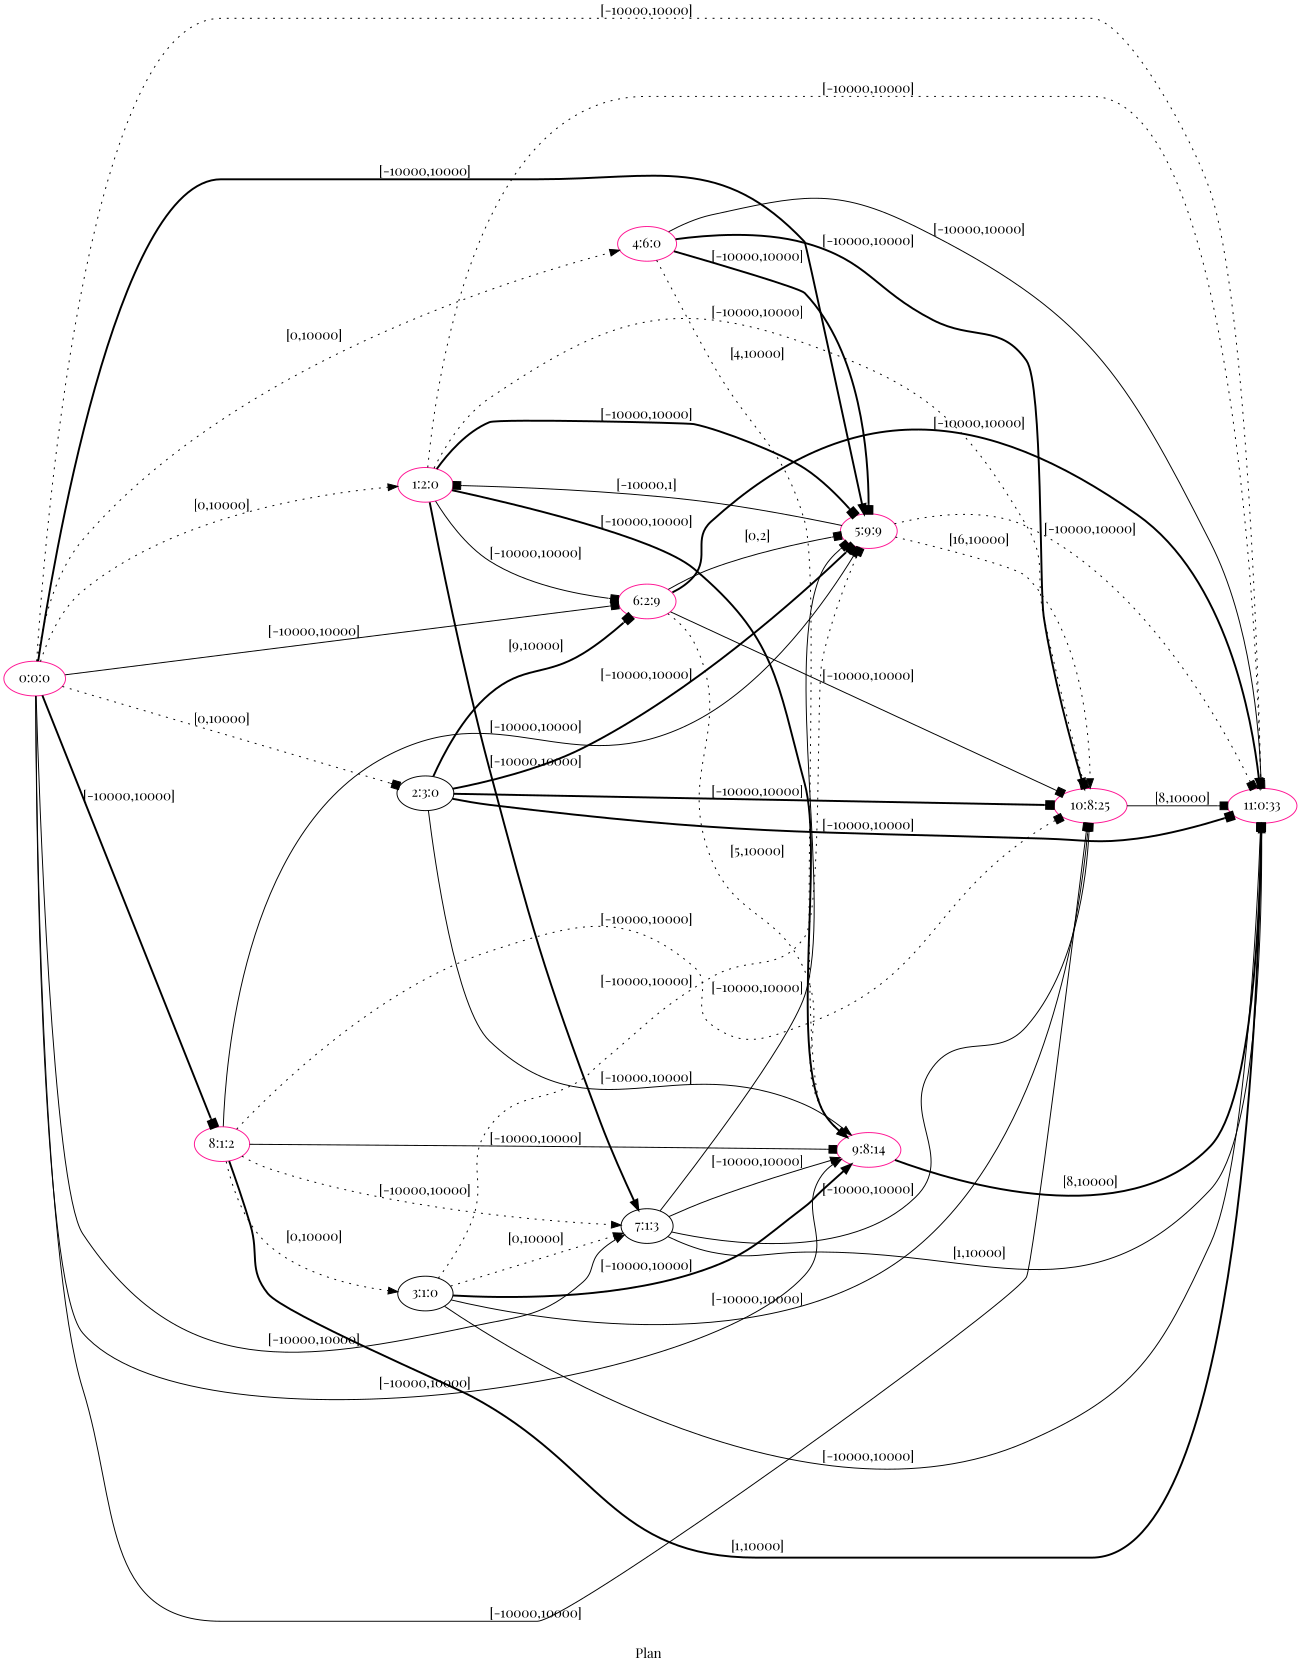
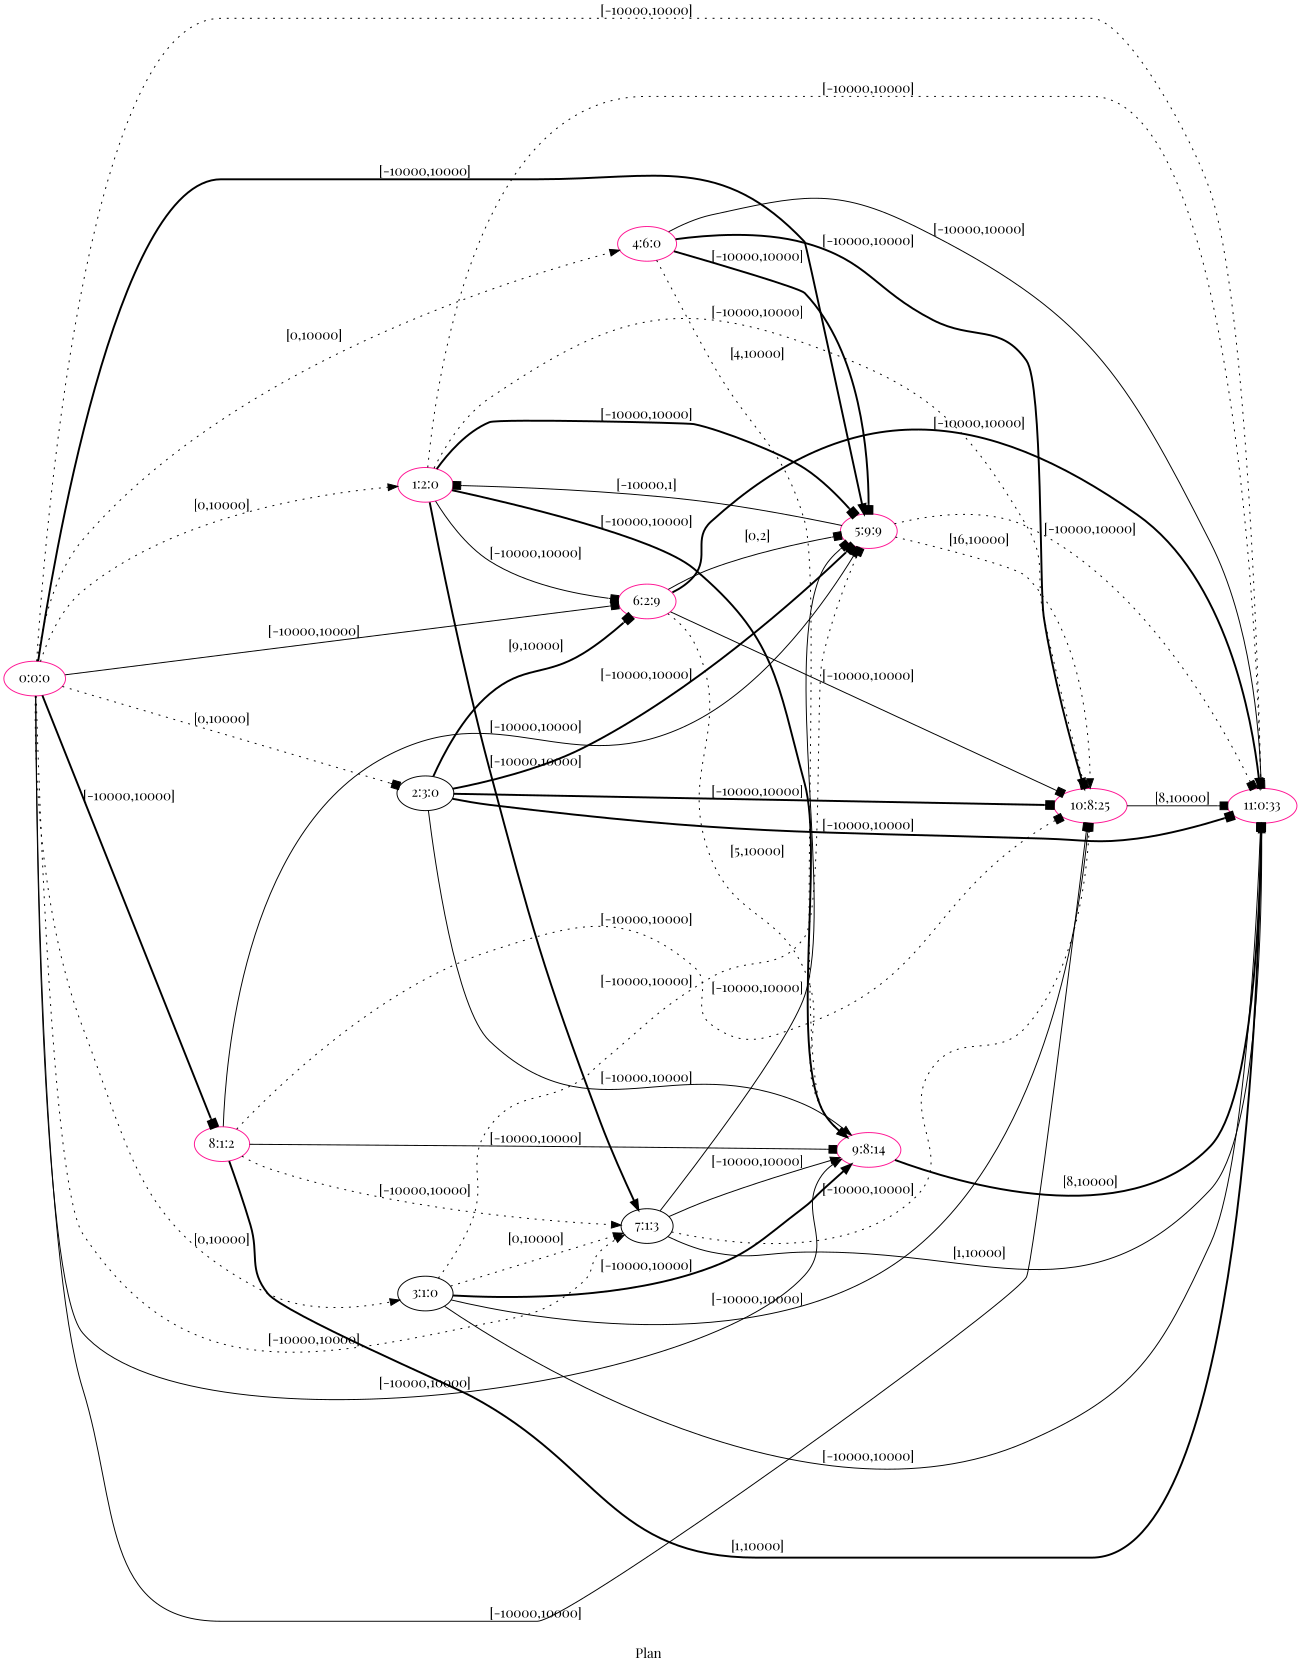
(922, 1105) -> (922, 1105)
(282, 1256) -> (104, 1086)
(104, 1261) -> (104, 1261)
